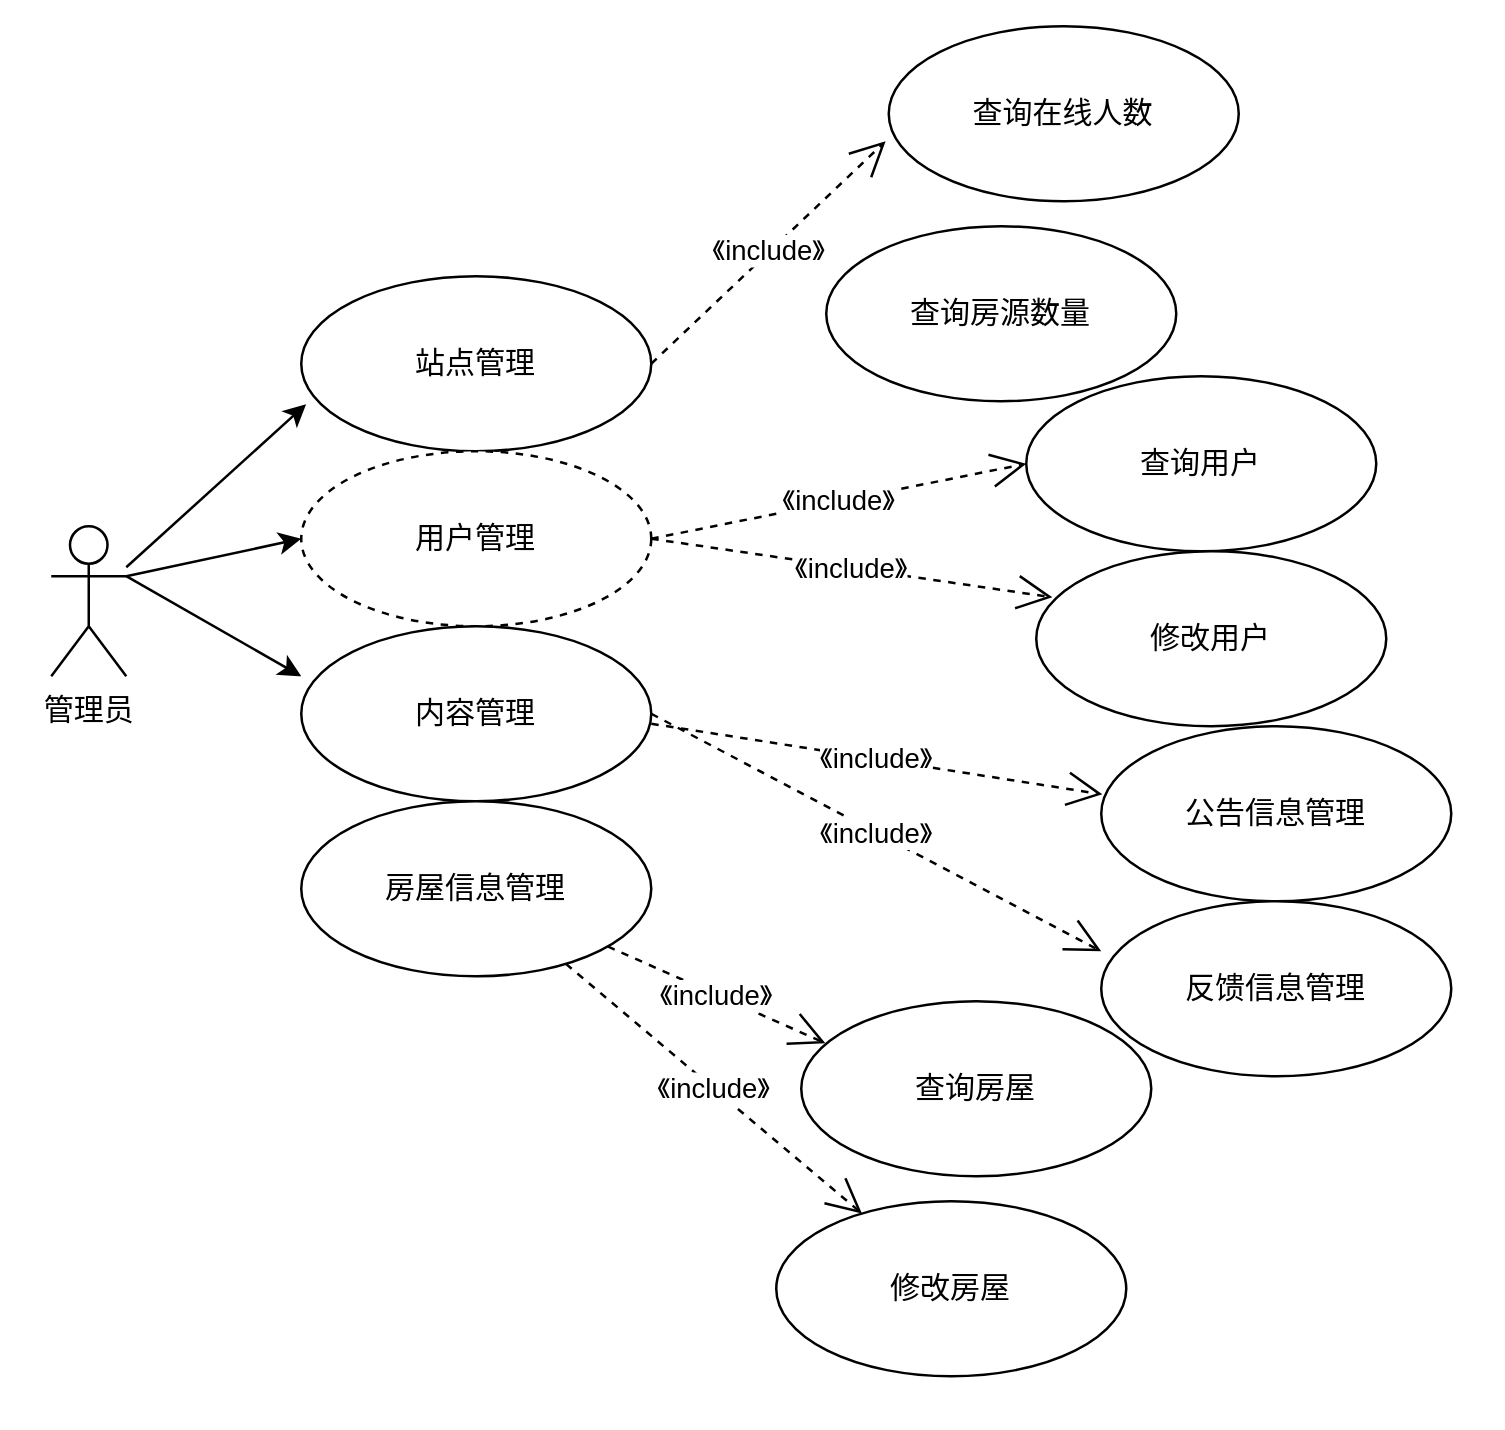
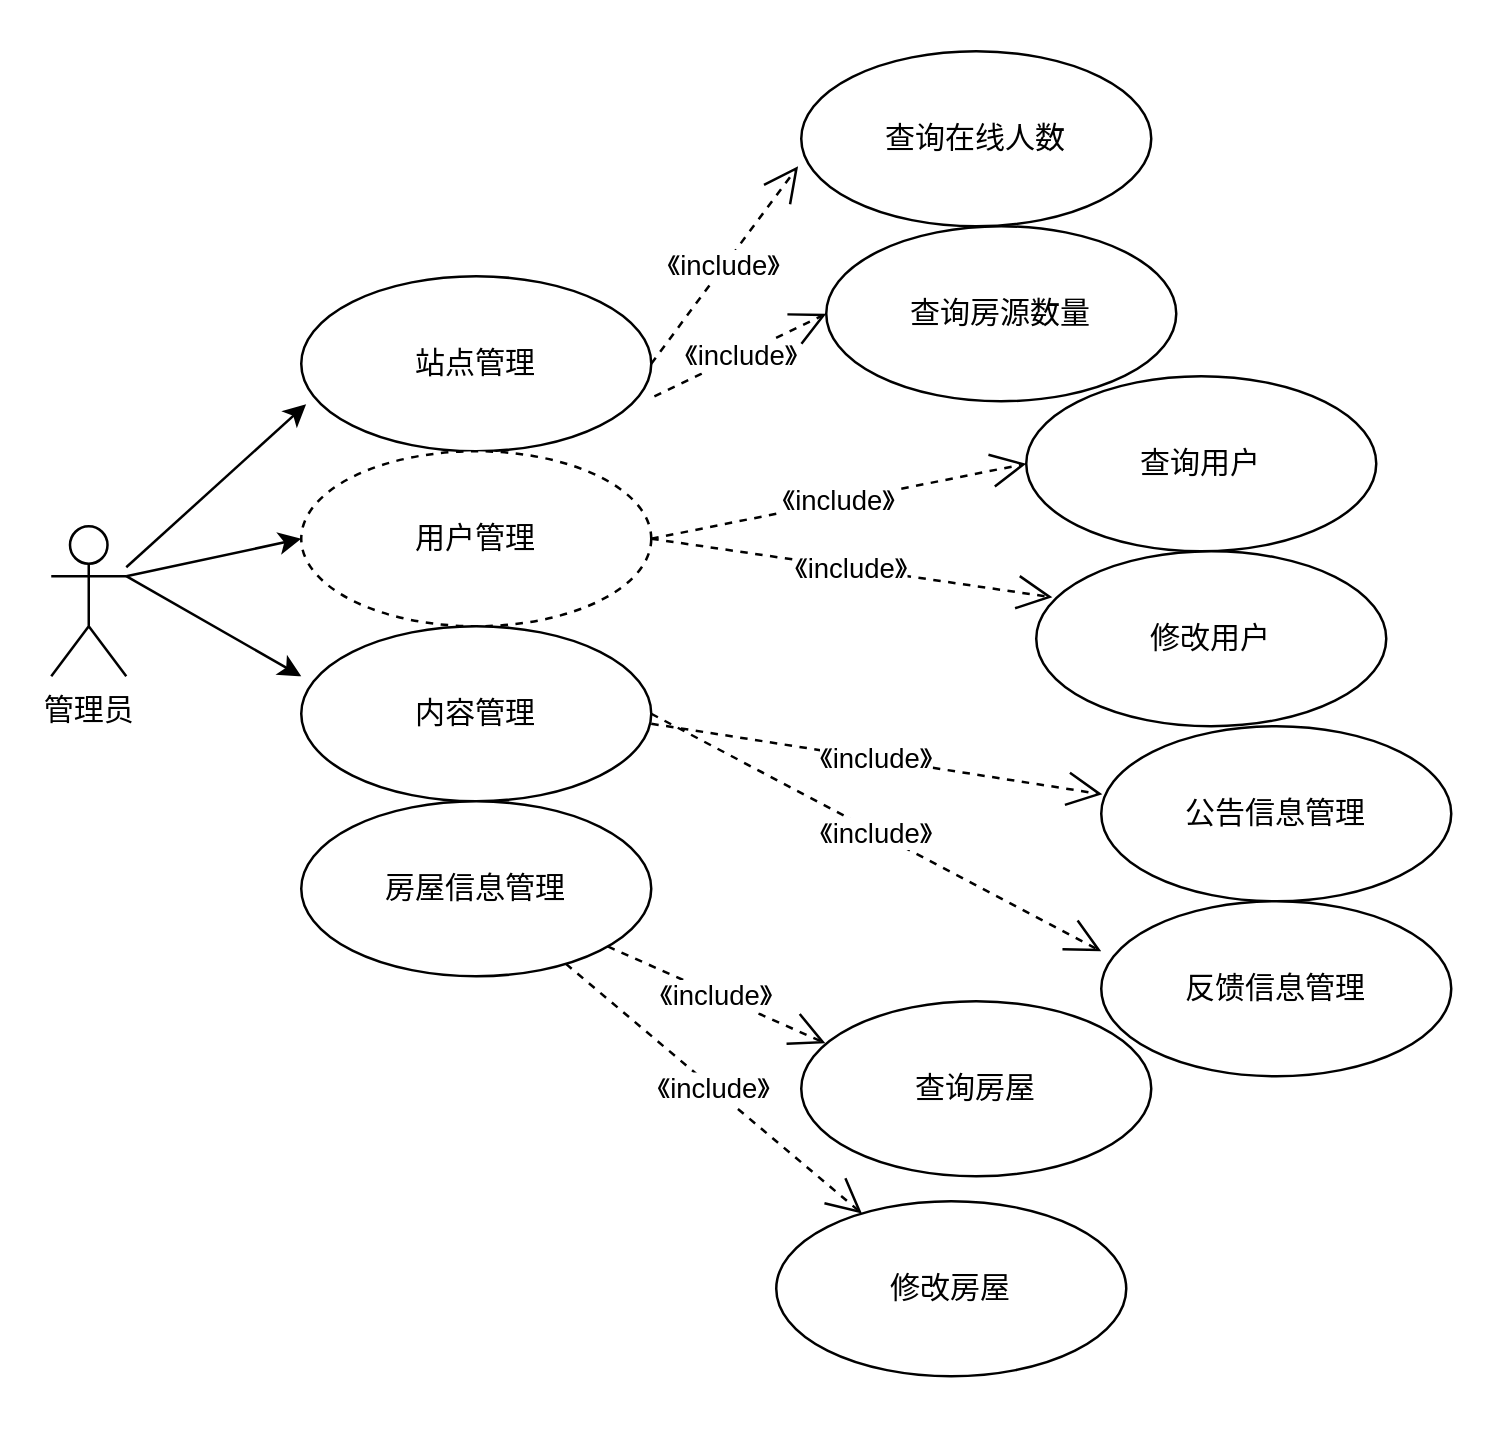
(1064, 114) -> (976, 139)
none -> (679, 385)
